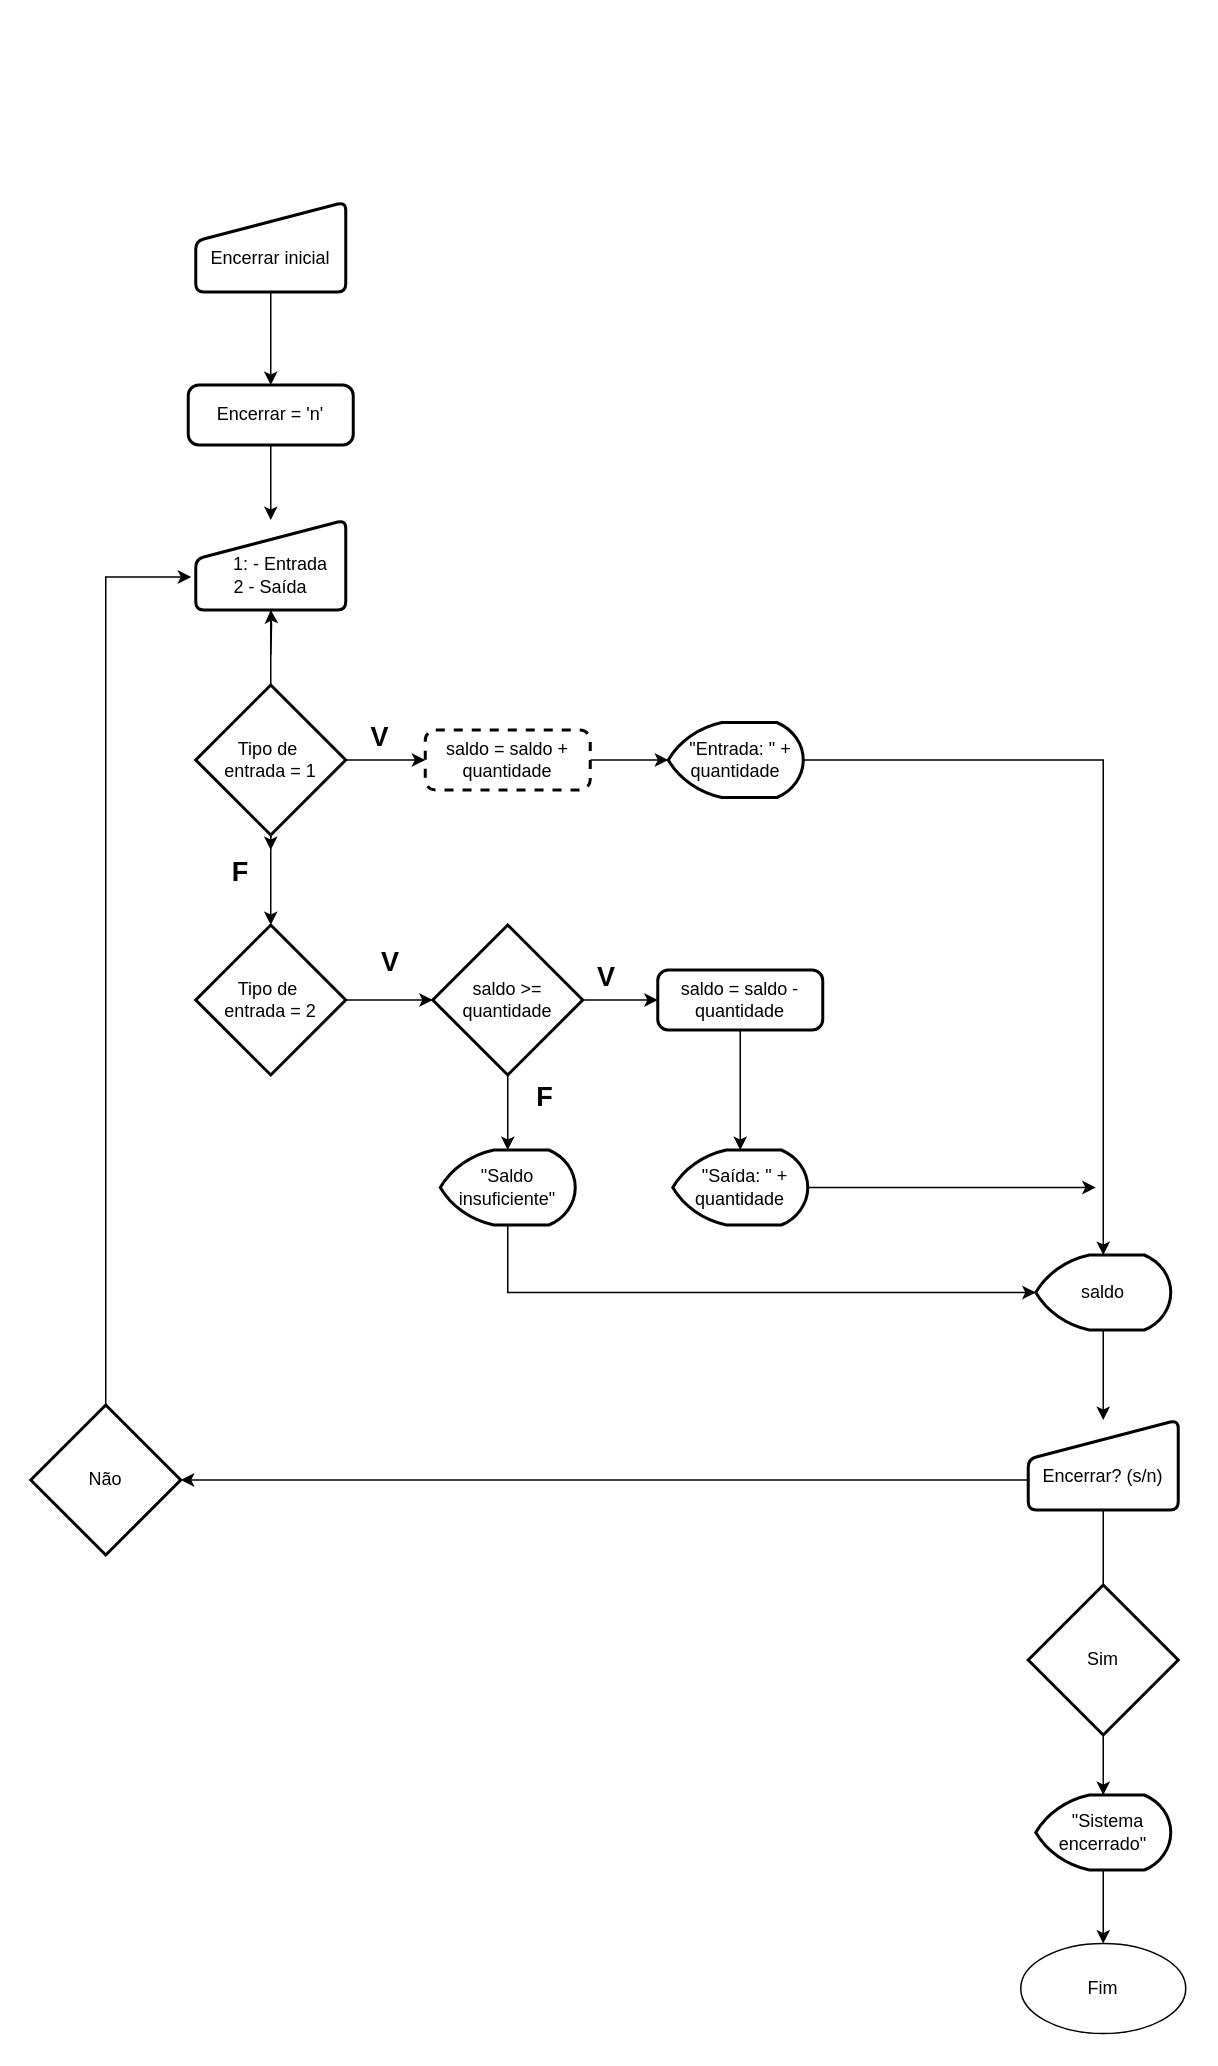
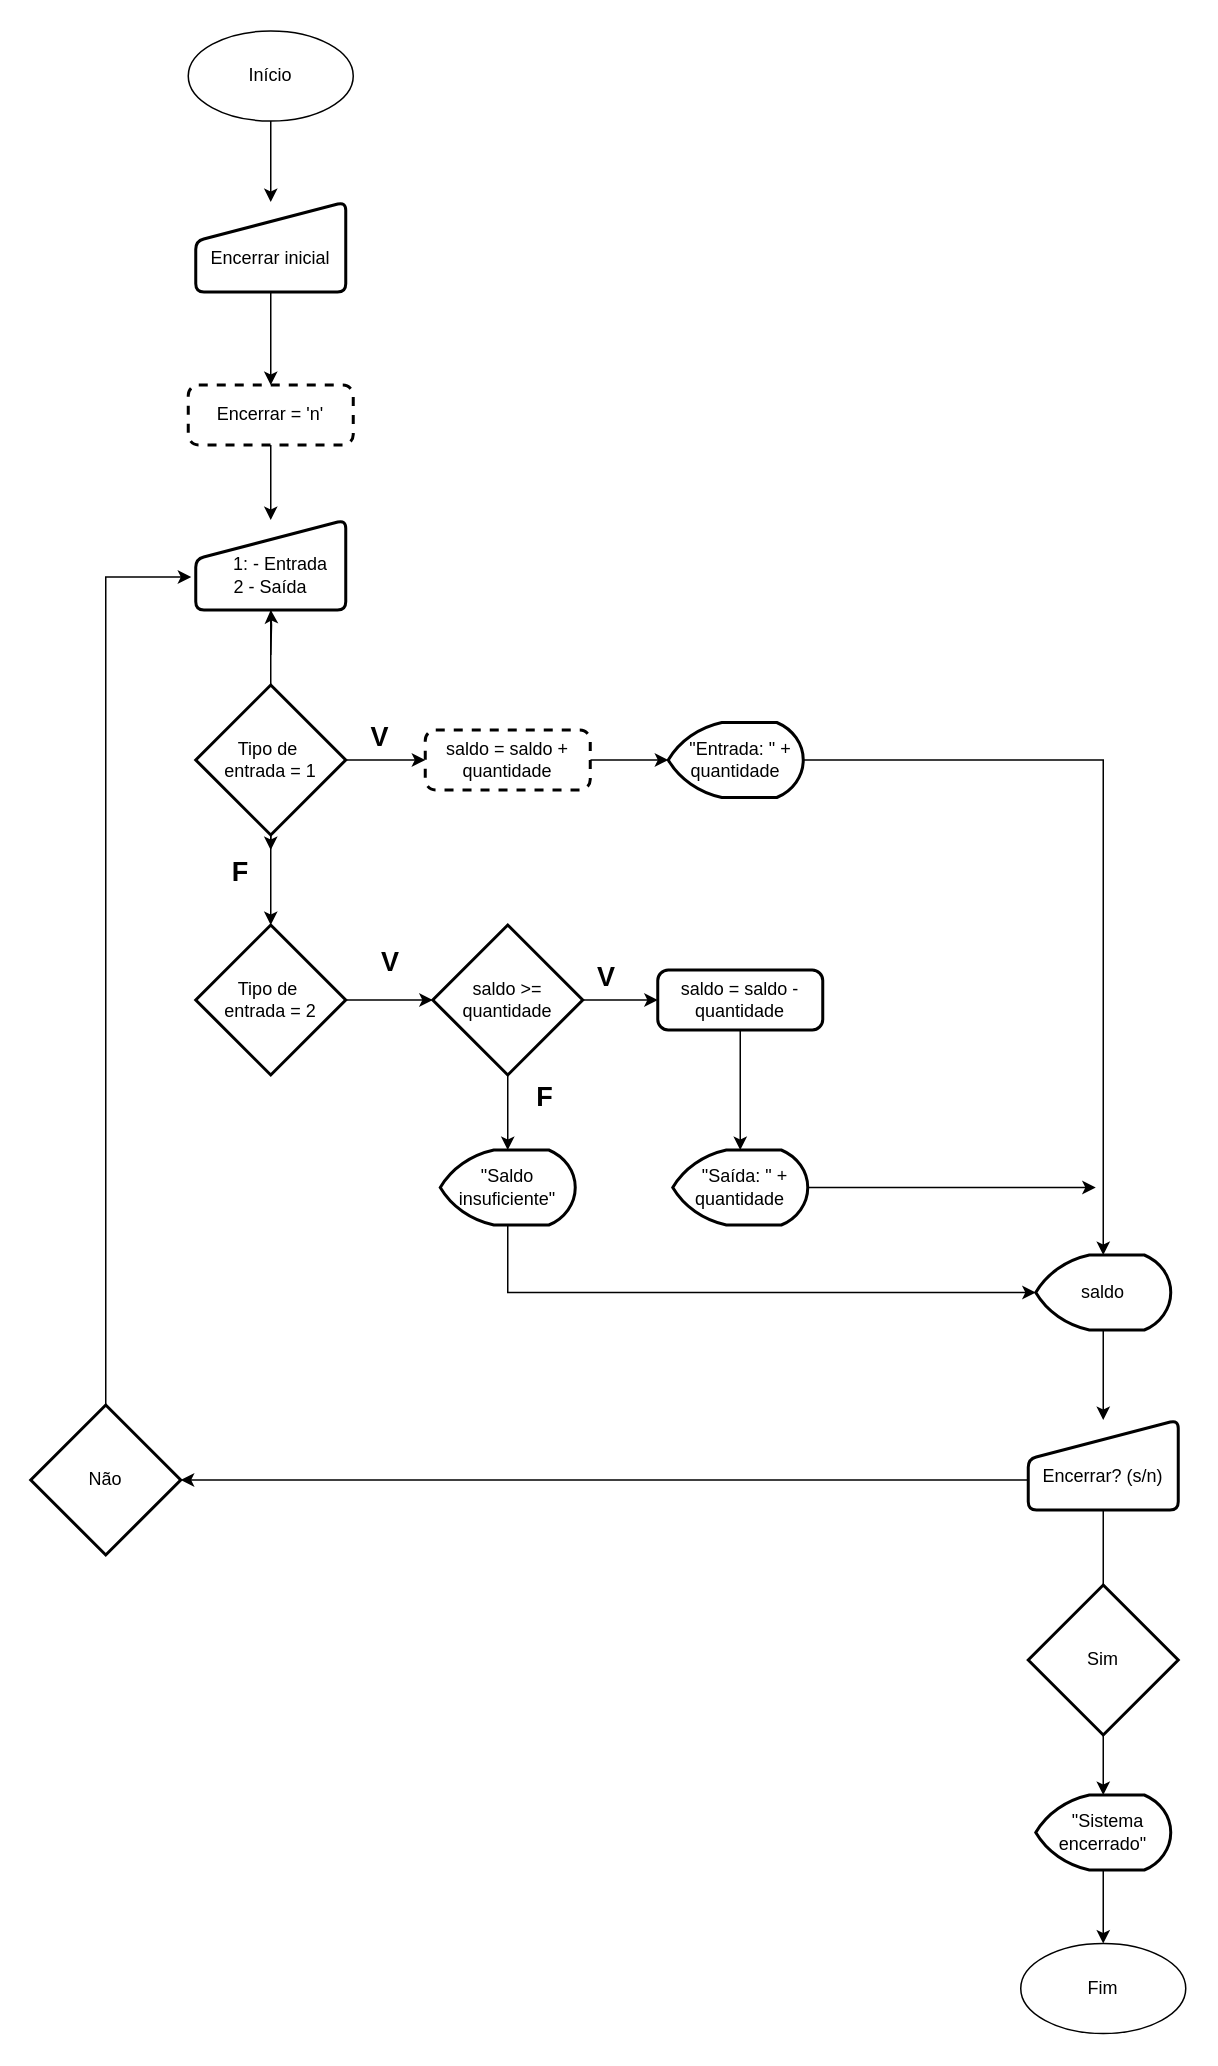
none -> (271, 76)
none -> (271, 156)
(271, 415) -> (271, 415)
